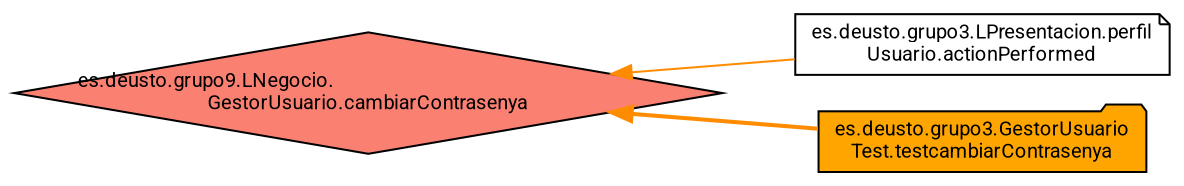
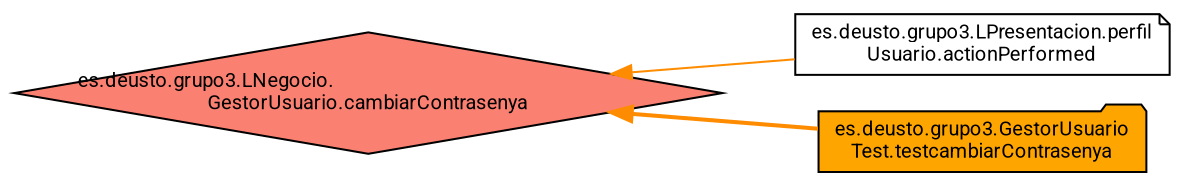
(368, 93) -> (368, 93)
